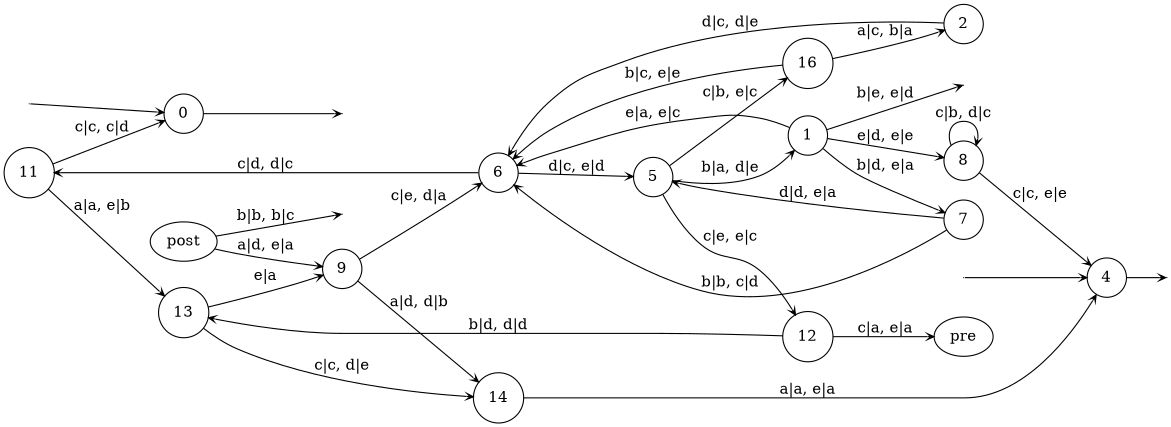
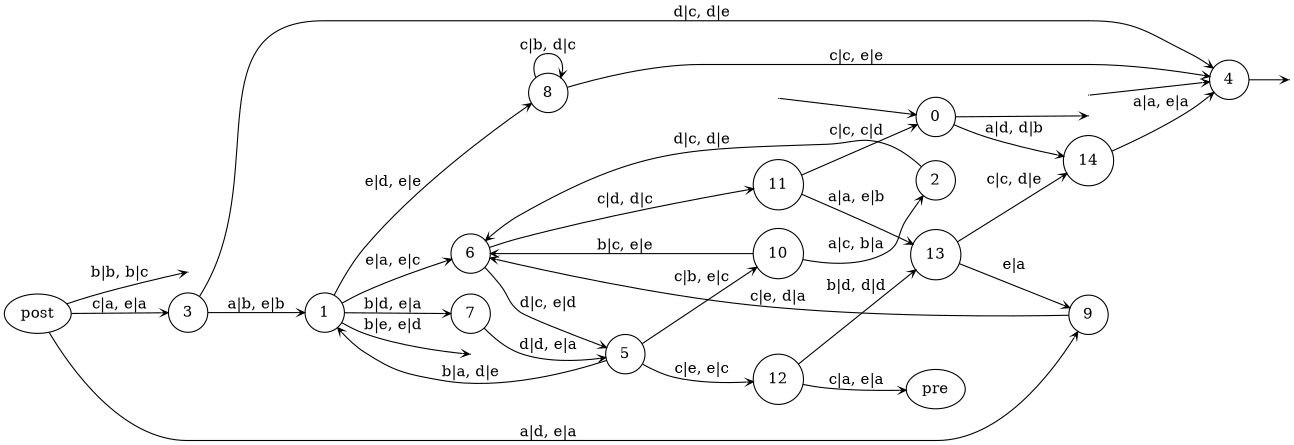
(808, 63) -> (778, 254)
(726, 295) -> none
none -> (188, 313)
(410, 324) -> (1005, 142)
